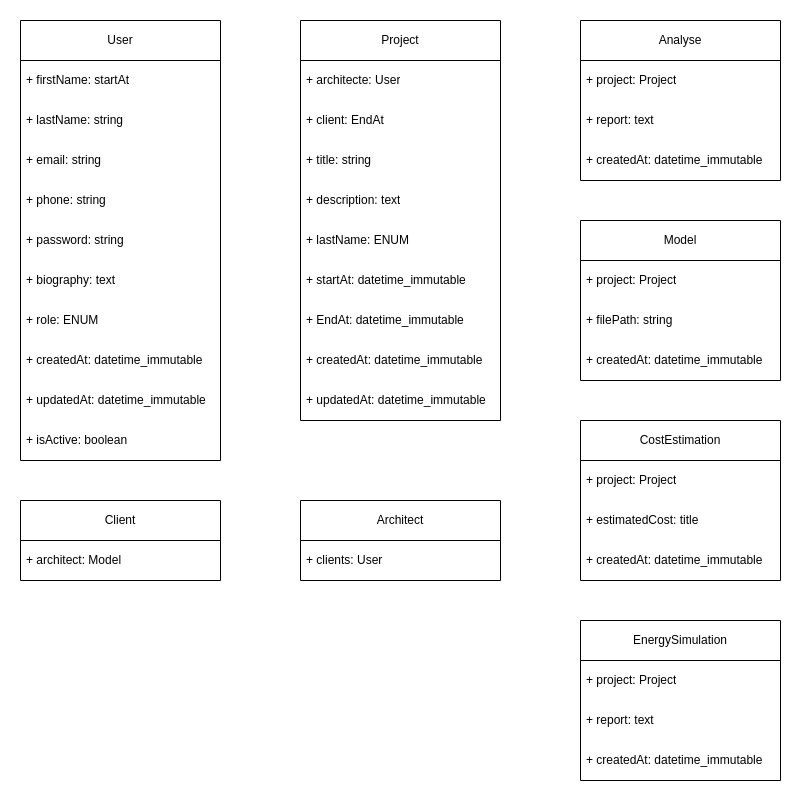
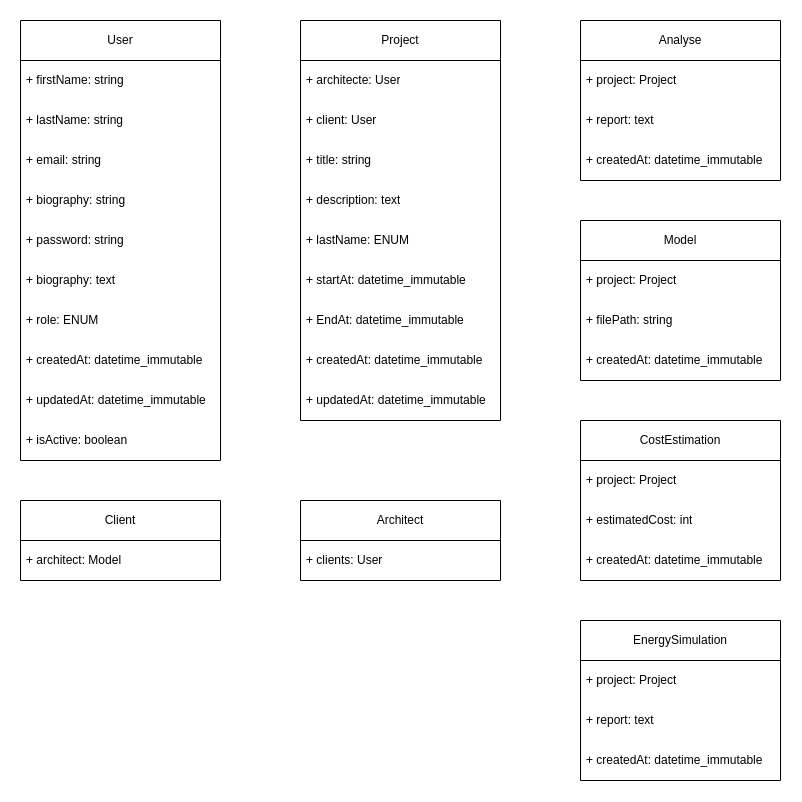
(87, 81) -> (83, 81)
(349, 121) -> (346, 121)
(71, 201) -> (83, 201)
(651, 521) -> (646, 521)
